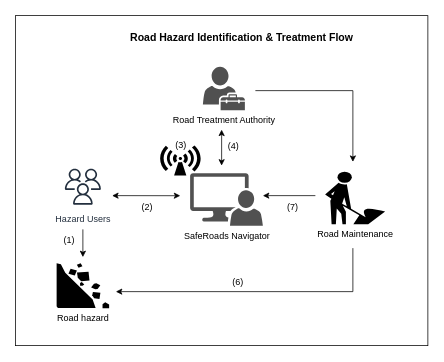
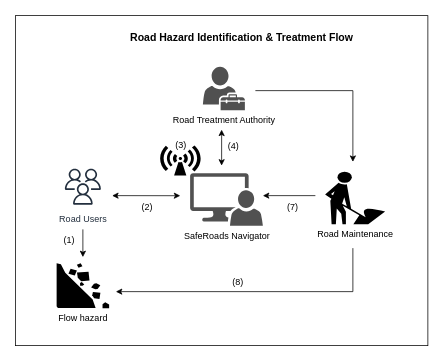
(83, 220) -> (83, 220)
(238, 282) -> (238, 282)
(83, 319) -> (83, 319)
